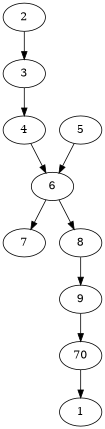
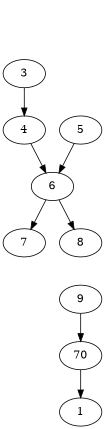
(24, 17) -> none
(81, 267) -> none
